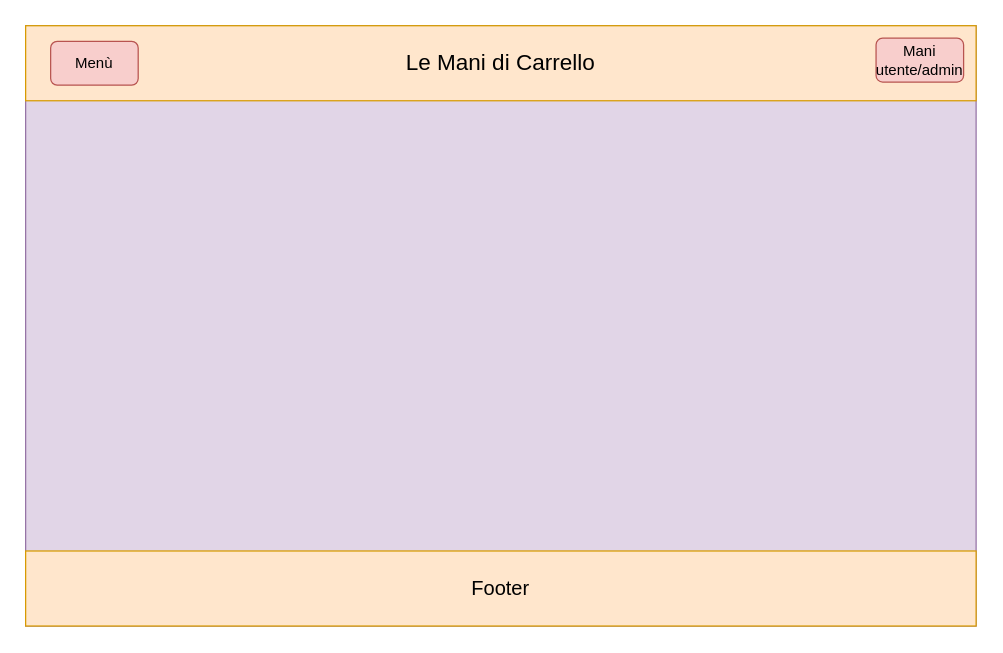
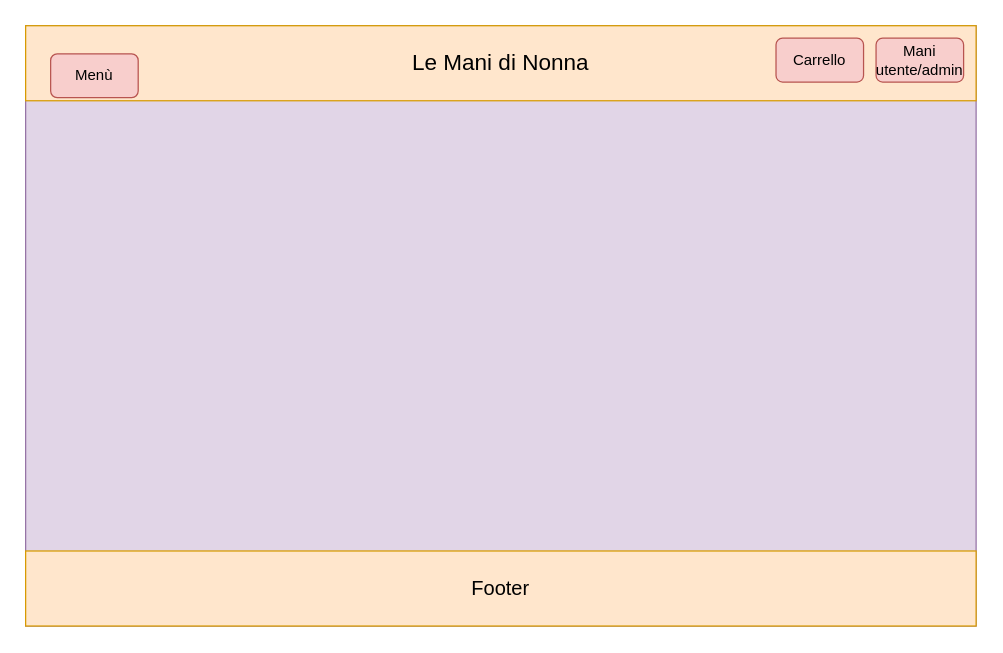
none -> (819, 60)
(94, 63) -> (94, 76)
(501, 63) -> (501, 63)
